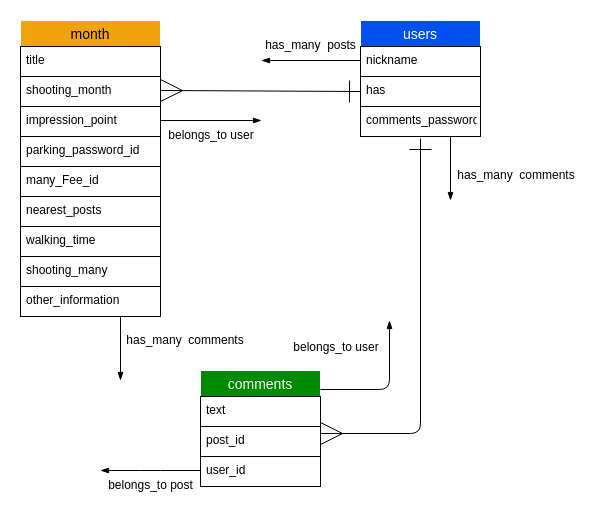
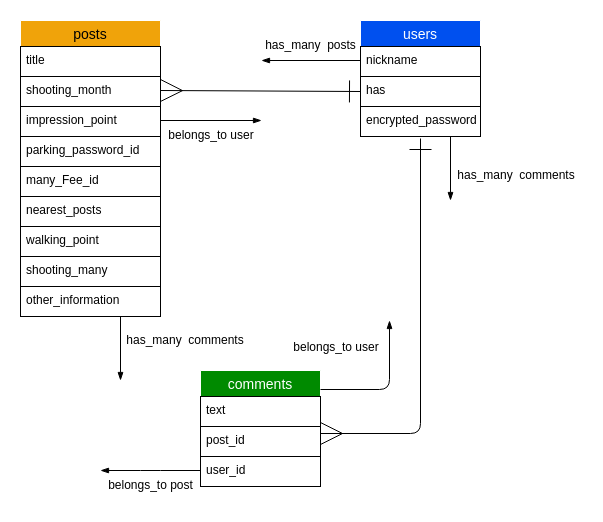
(90, 34) -> (90, 34)
(423, 120) -> (426, 120)
(62, 240) -> (65, 240)
